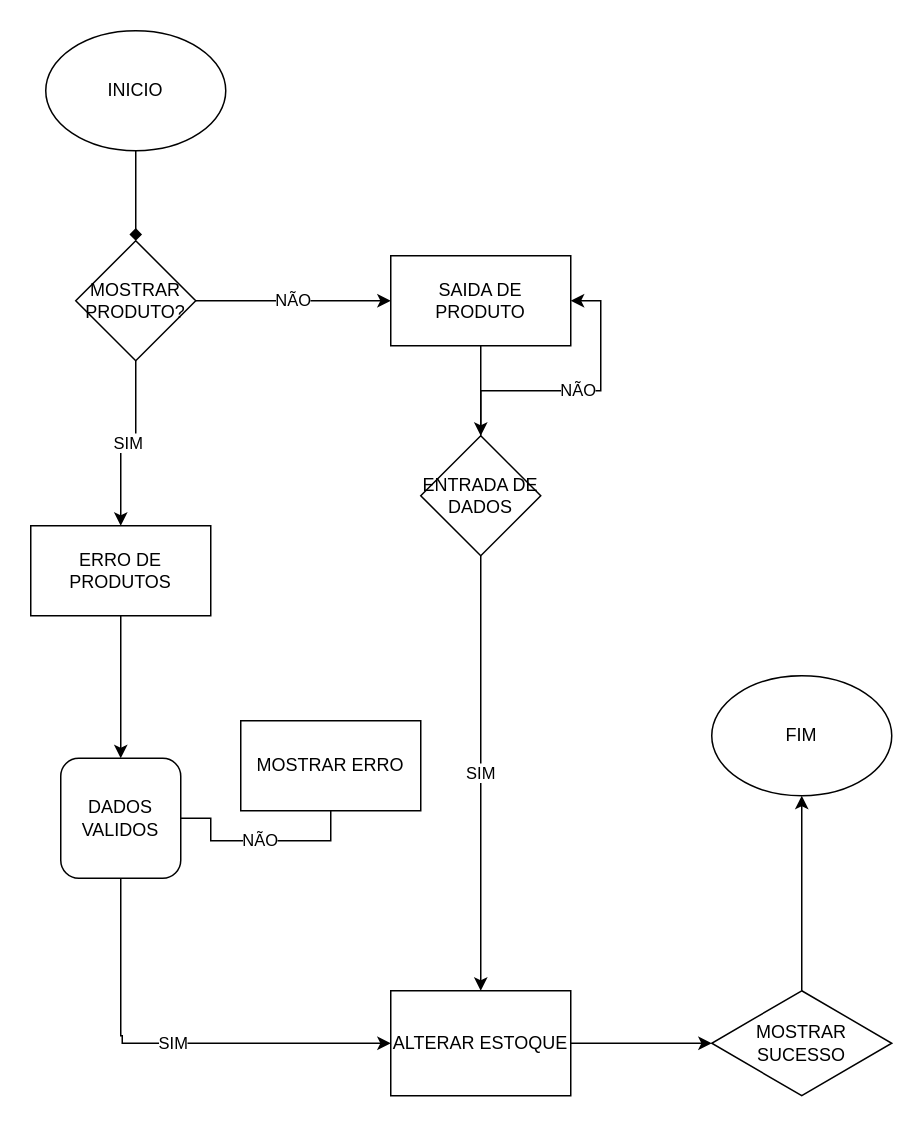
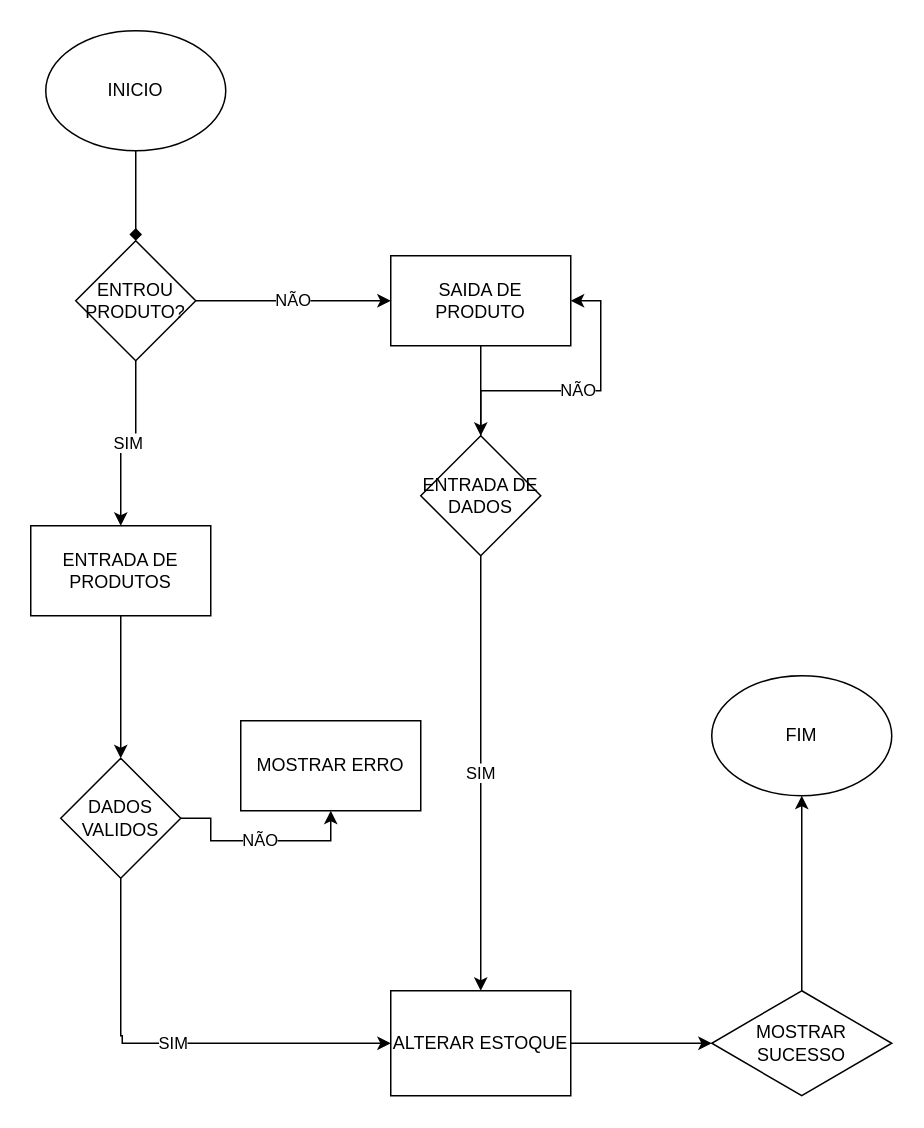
(136, 301) -> (136, 301)
(121, 571) -> (121, 571)
(331, 817) -> (331, 822)
(121, 818) -> (121, 818)
